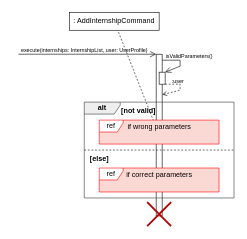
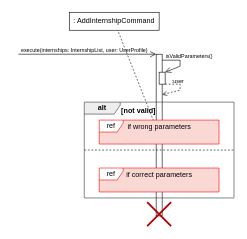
(99, 159) -> none
